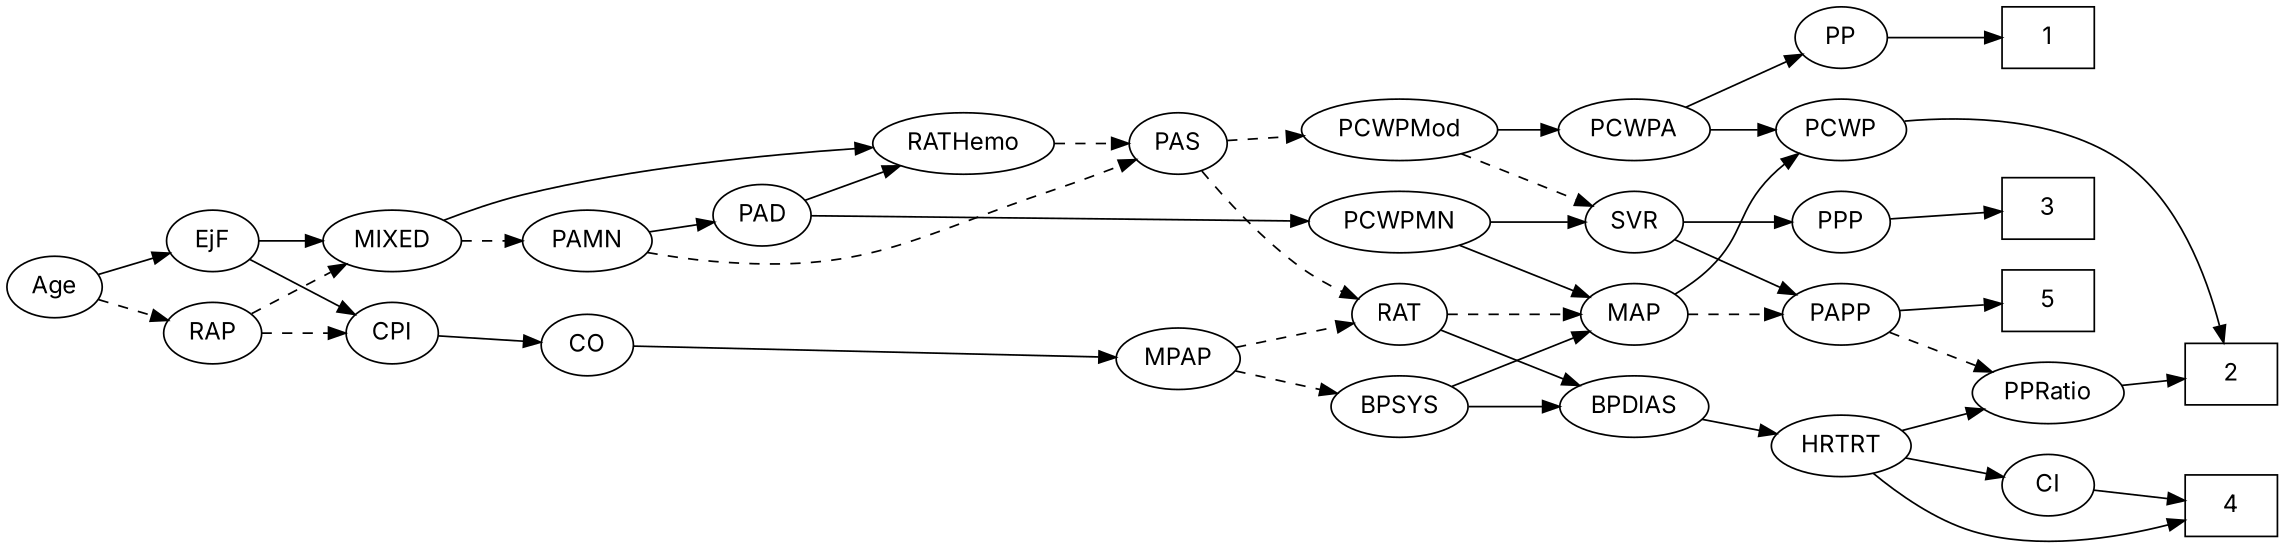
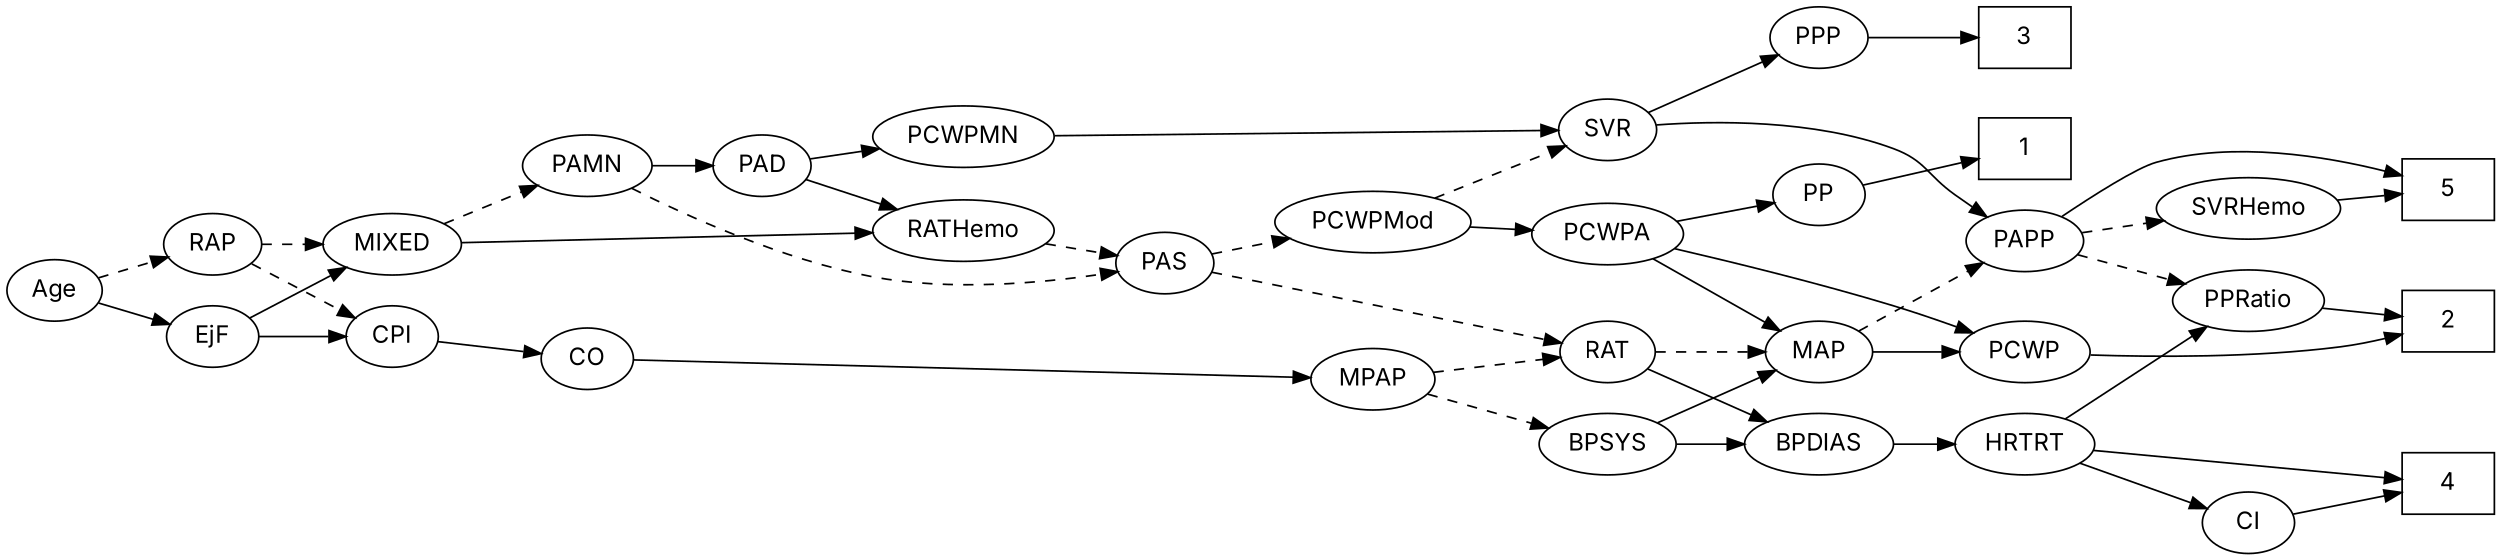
none -> (2249, 208)
(1516, 268) -> (1709, 290)
